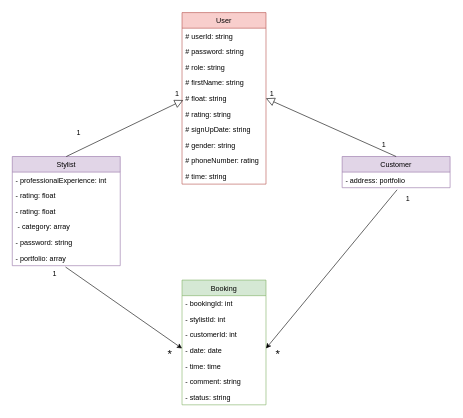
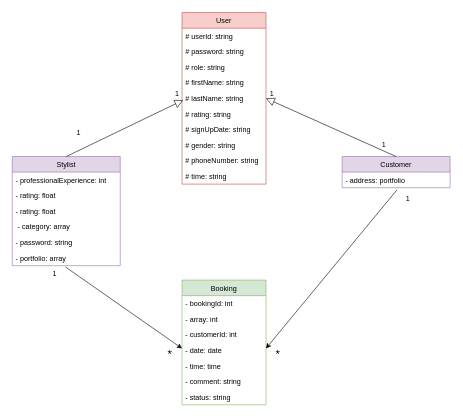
(211, 98) -> (217, 98)
(224, 161) -> (224, 161)
(212, 319) -> (206, 319)
